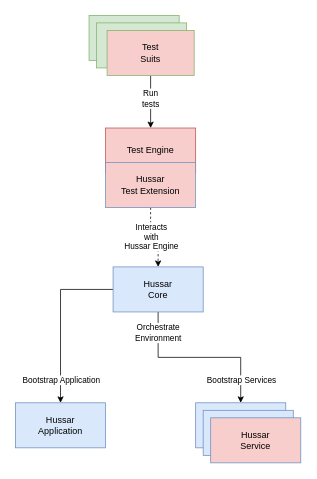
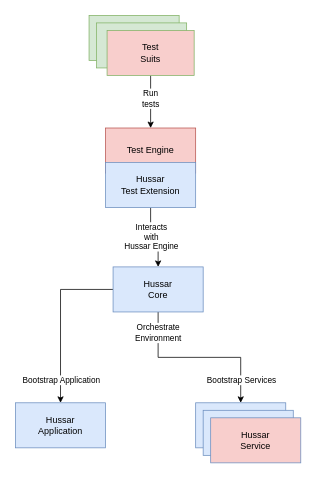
(150, 185) -> (150, 185)
(150, 215) -> (150, 215)
